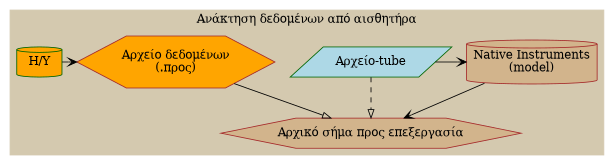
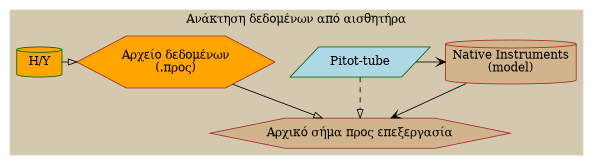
(65, 62) -> (65, 62)
(371, 62) -> (360, 62)
